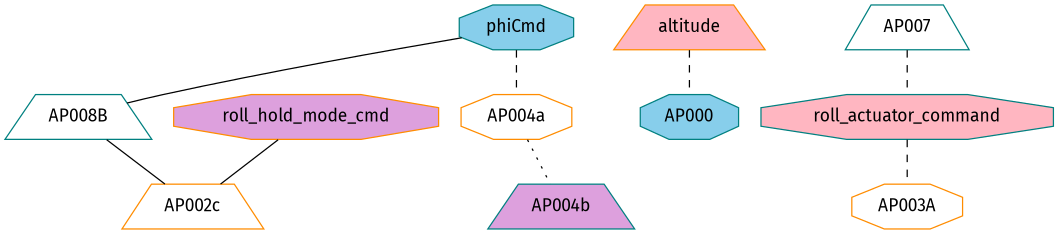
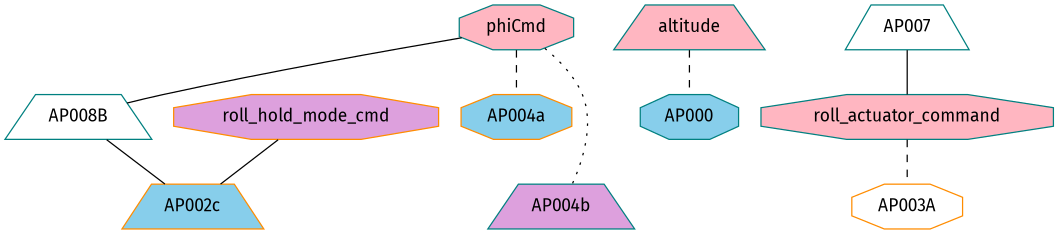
(516, 27) -> (516, 27)
(689, 27) -> (689, 27)
(907, 72) -> (907, 72)
(516, 117) -> (516, 117)
(539, 162) -> (586, 110)
(193, 207) -> (193, 207)
